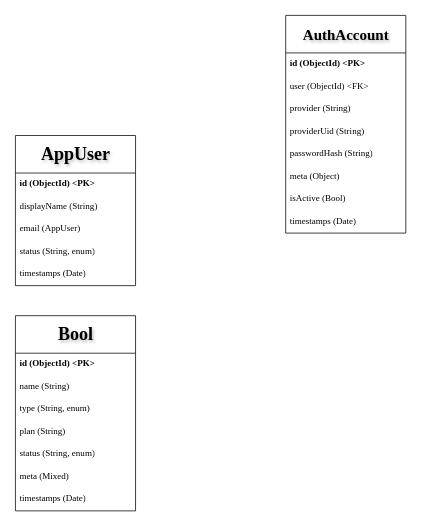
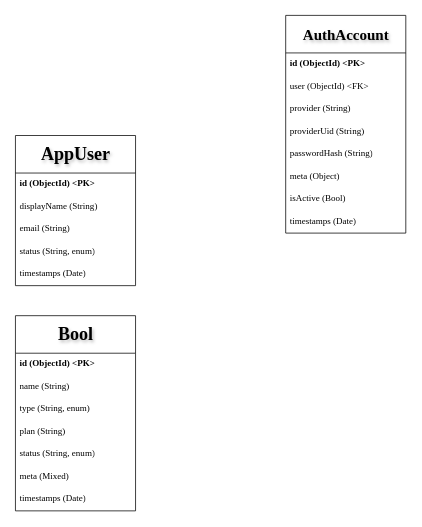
(54, 229) -> (50, 229)
